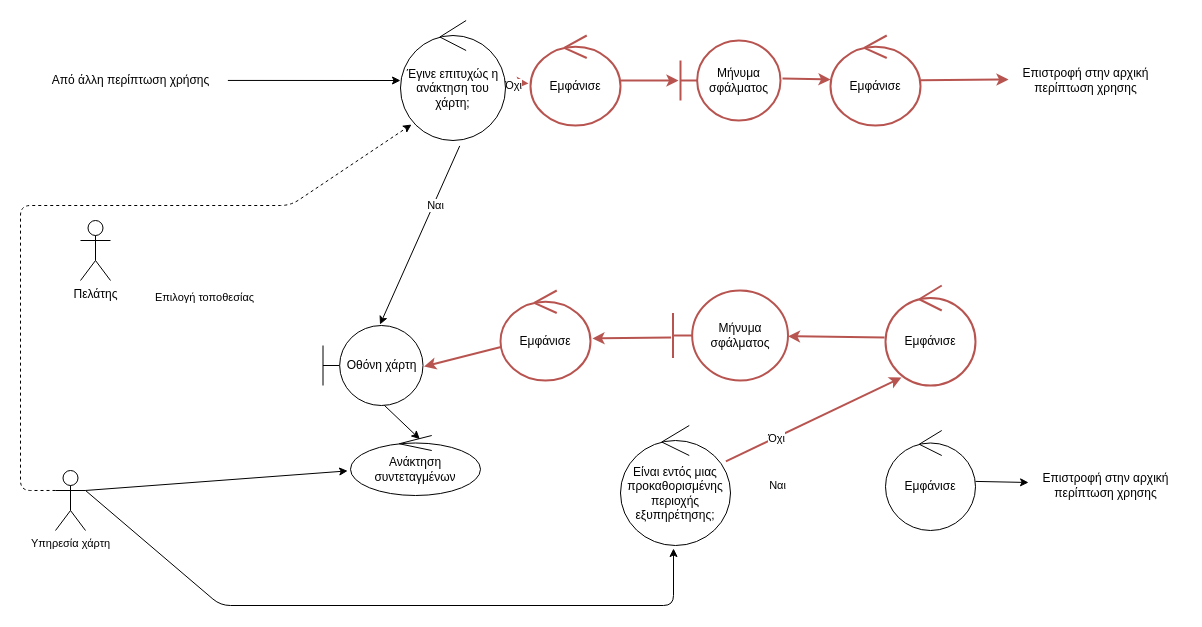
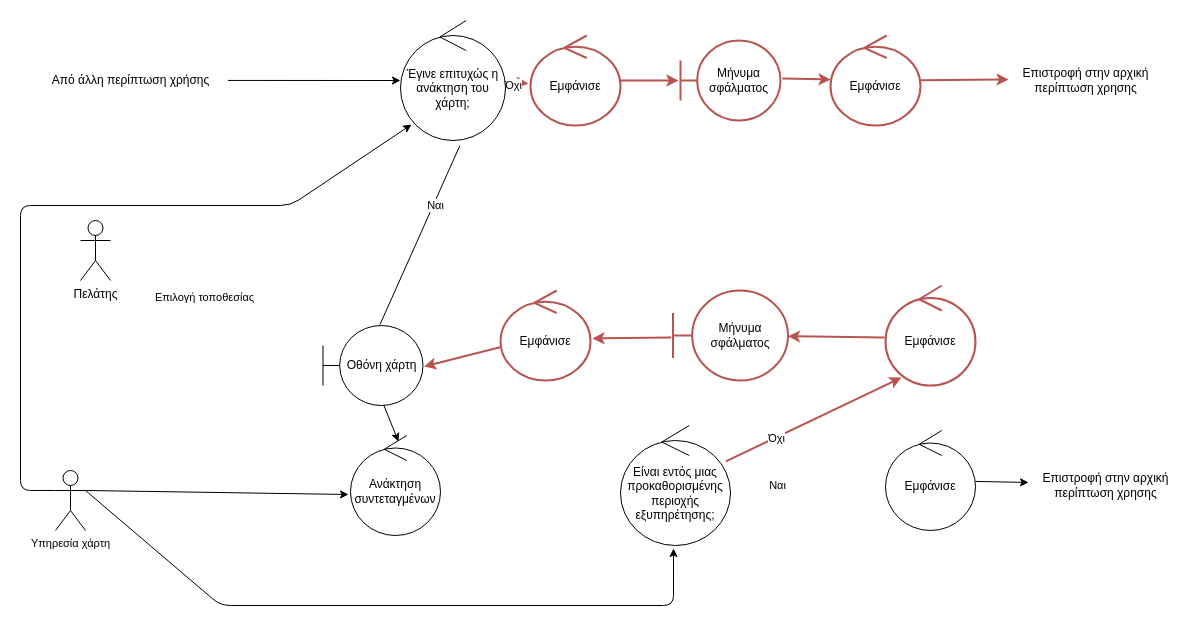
(72, 206) -> (72, 206)
(383, 317) -> (382, 320)
(416, 466) -> (396, 486)
